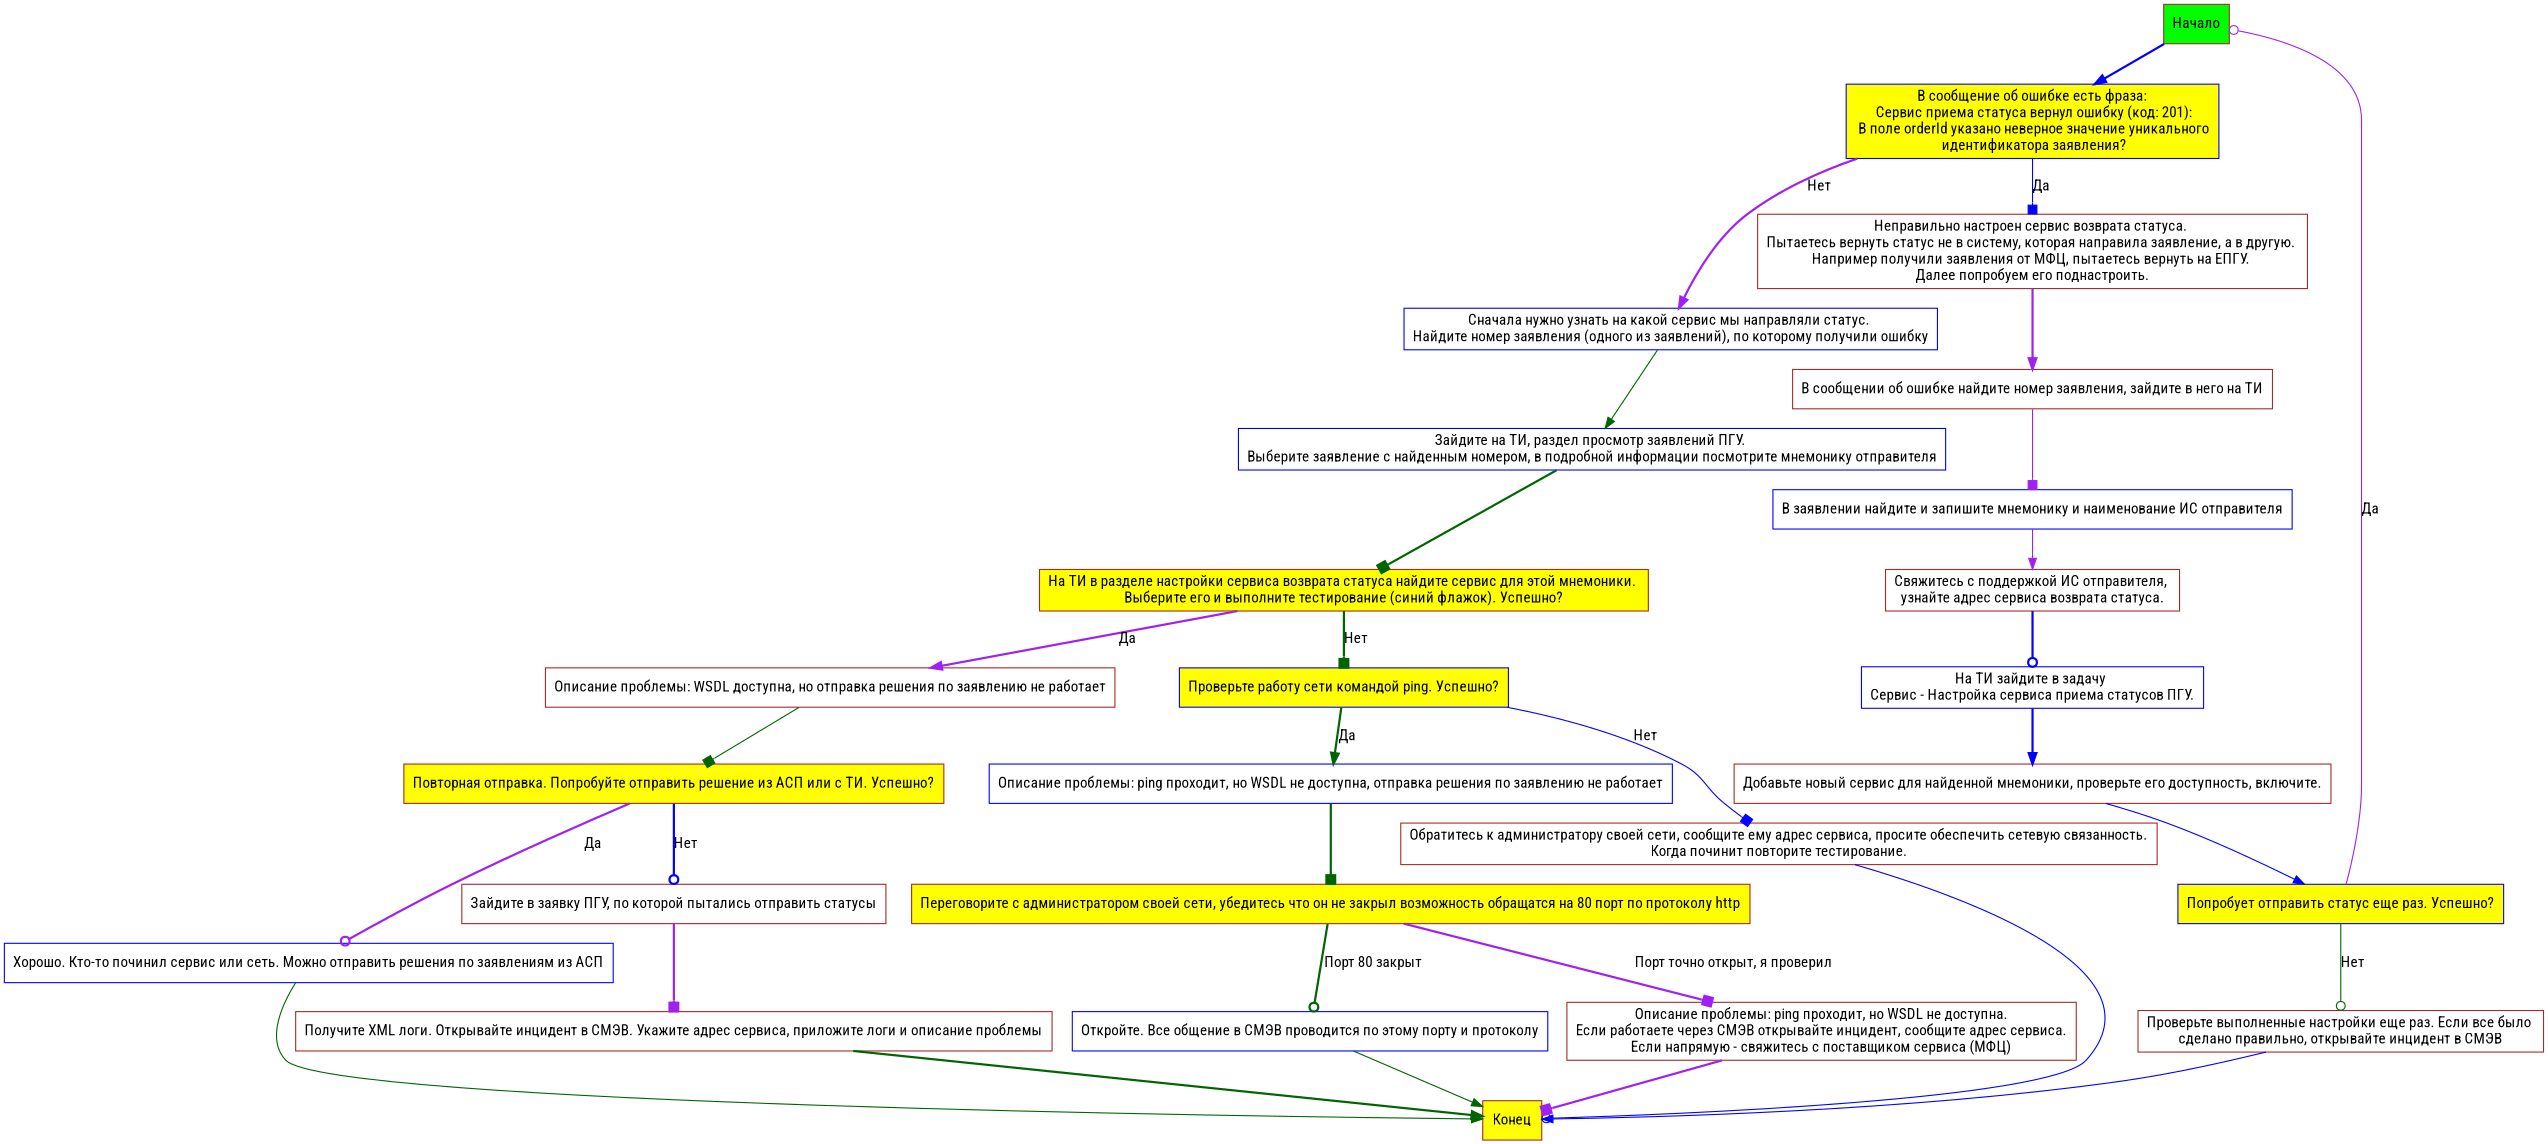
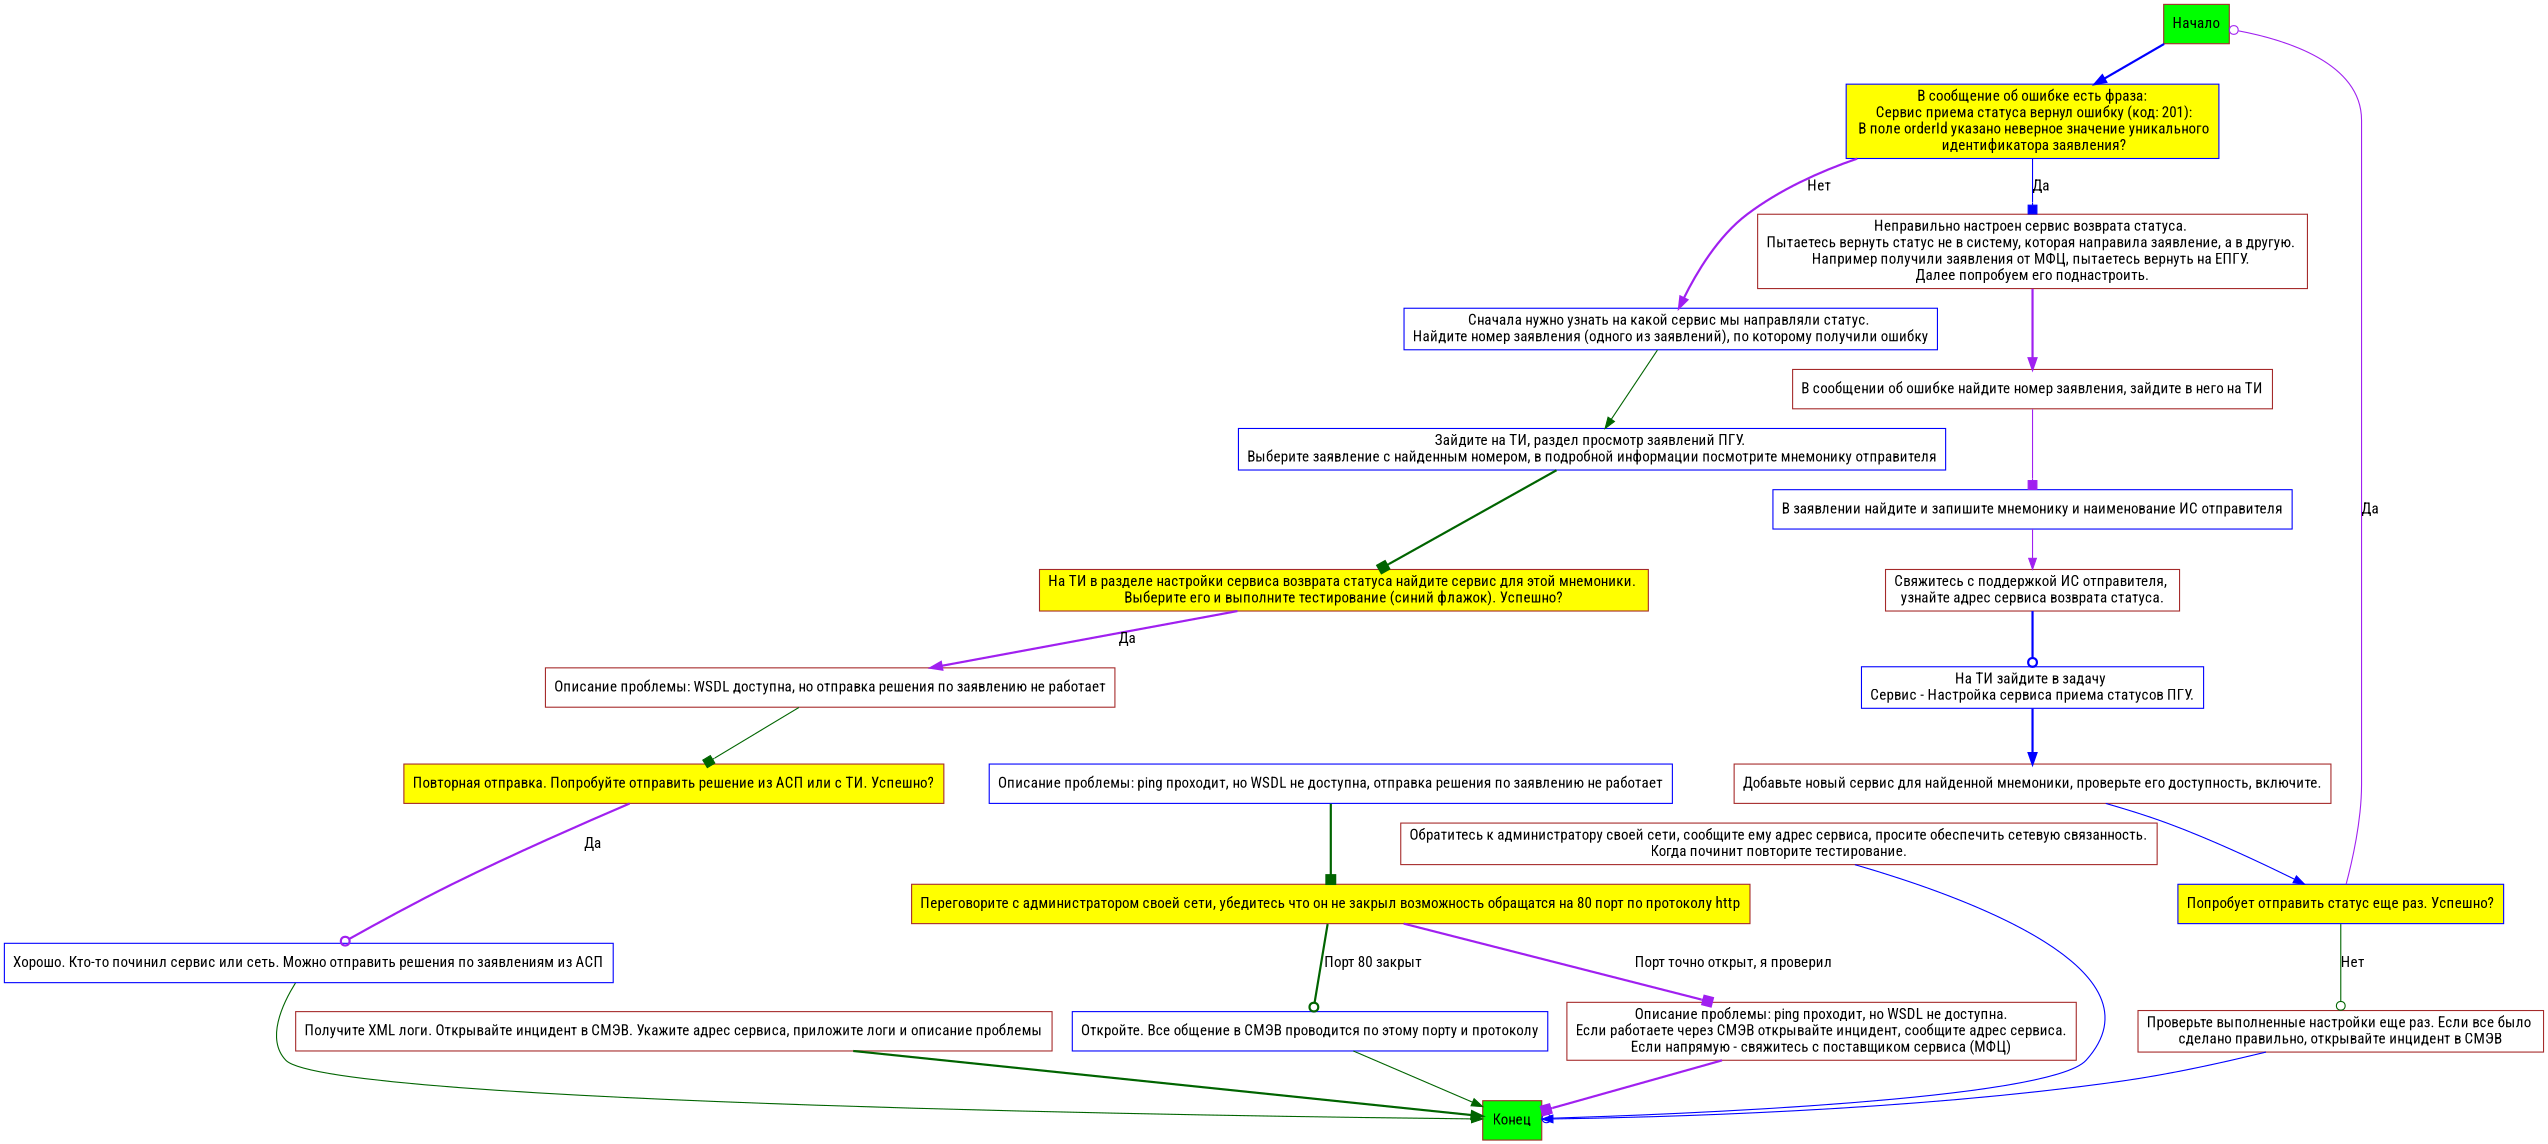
(1344, 688) -> none
(674, 904) -> none
(1512, 1120) -> (1512, 1120)
